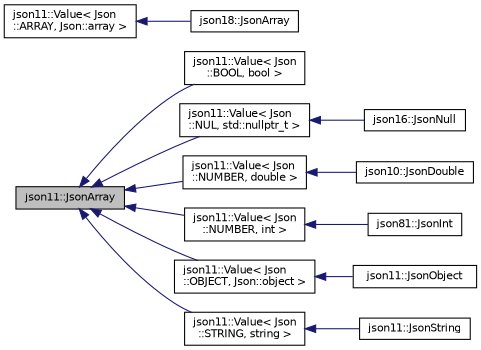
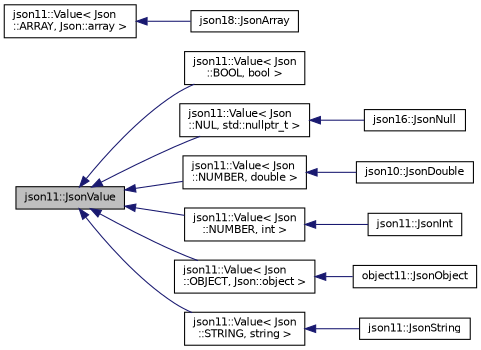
(70, 198) -> (70, 198)
(415, 224) -> (415, 224)
(415, 277) -> (415, 277)
